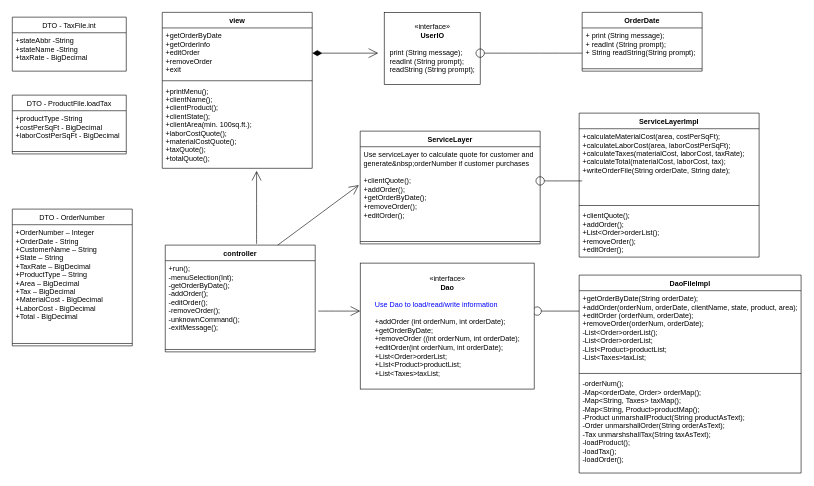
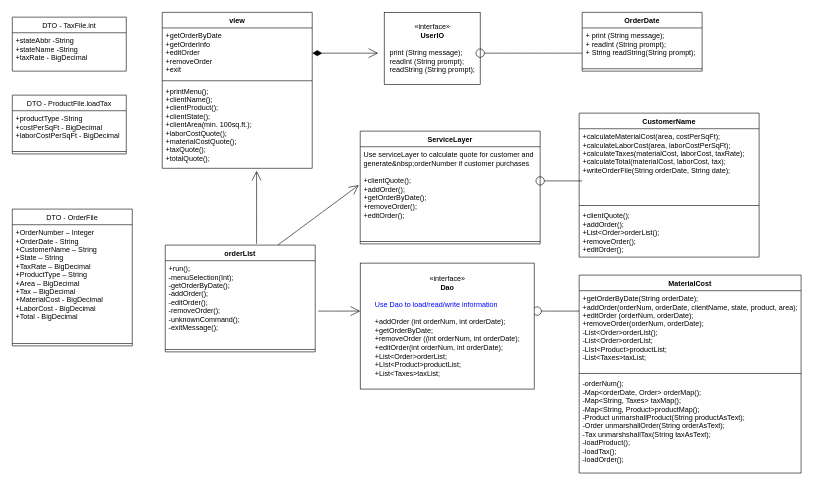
(669, 121) -> (669, 121)
(72, 217) -> (72, 217)
(240, 253) -> (240, 253)
(690, 283) -> (690, 283)
